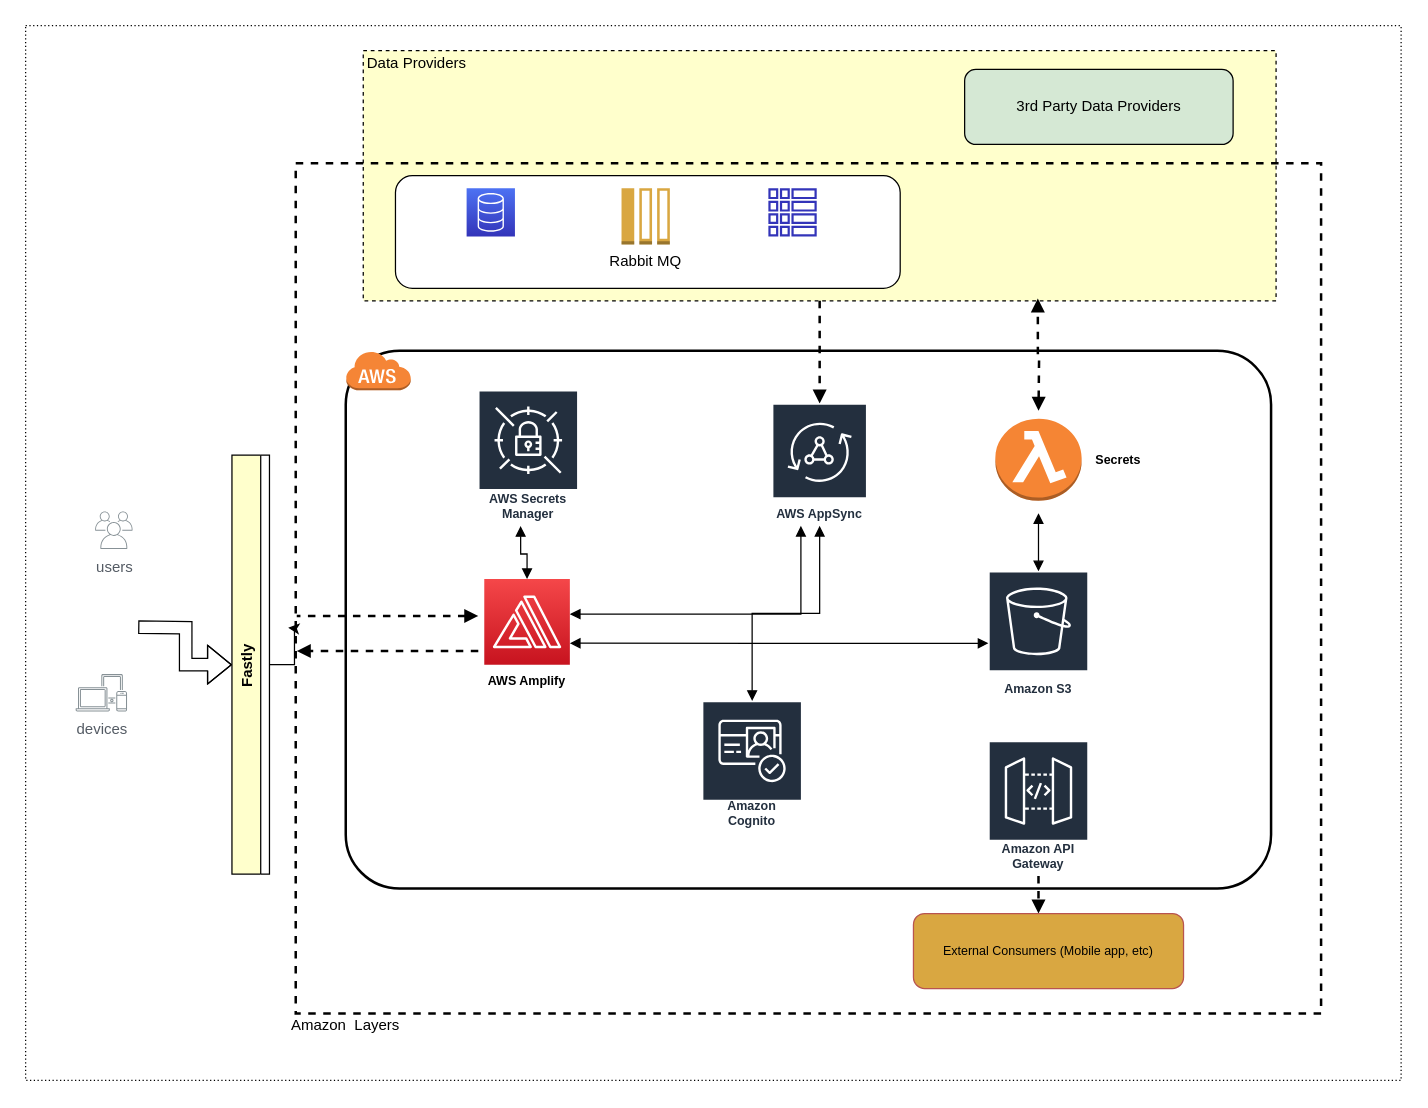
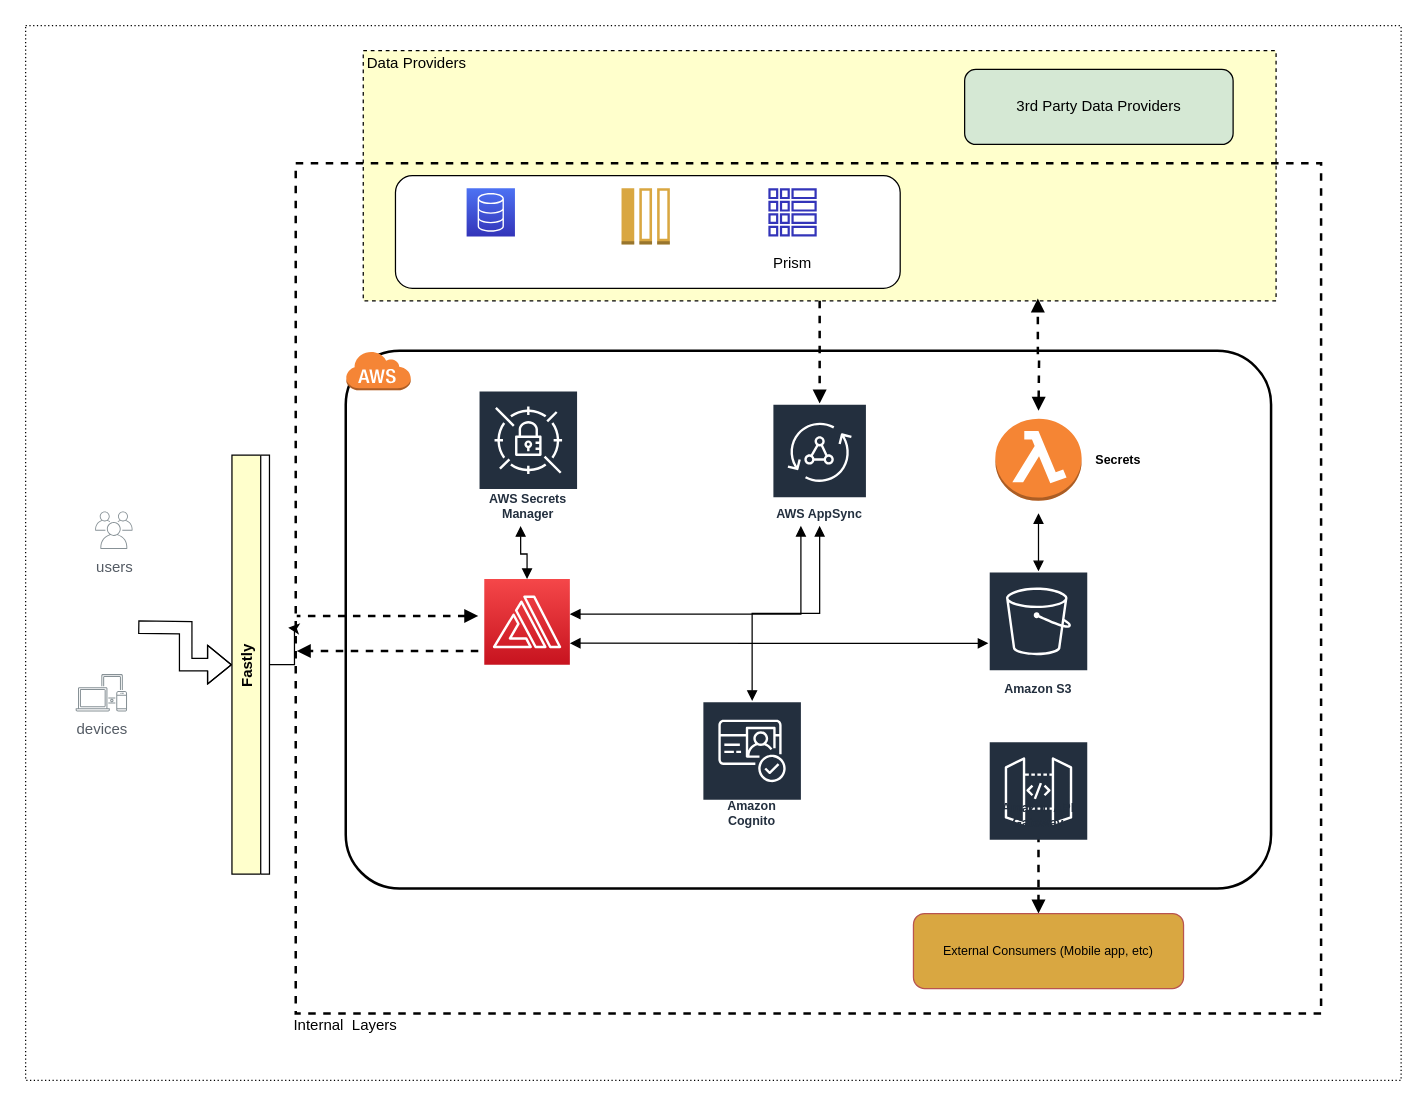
(645, 262) -> none
none -> (792, 263)
(527, 681) -> none
(1038, 808) -> (1038, 788)
(346, 1026) -> (346, 1026)
